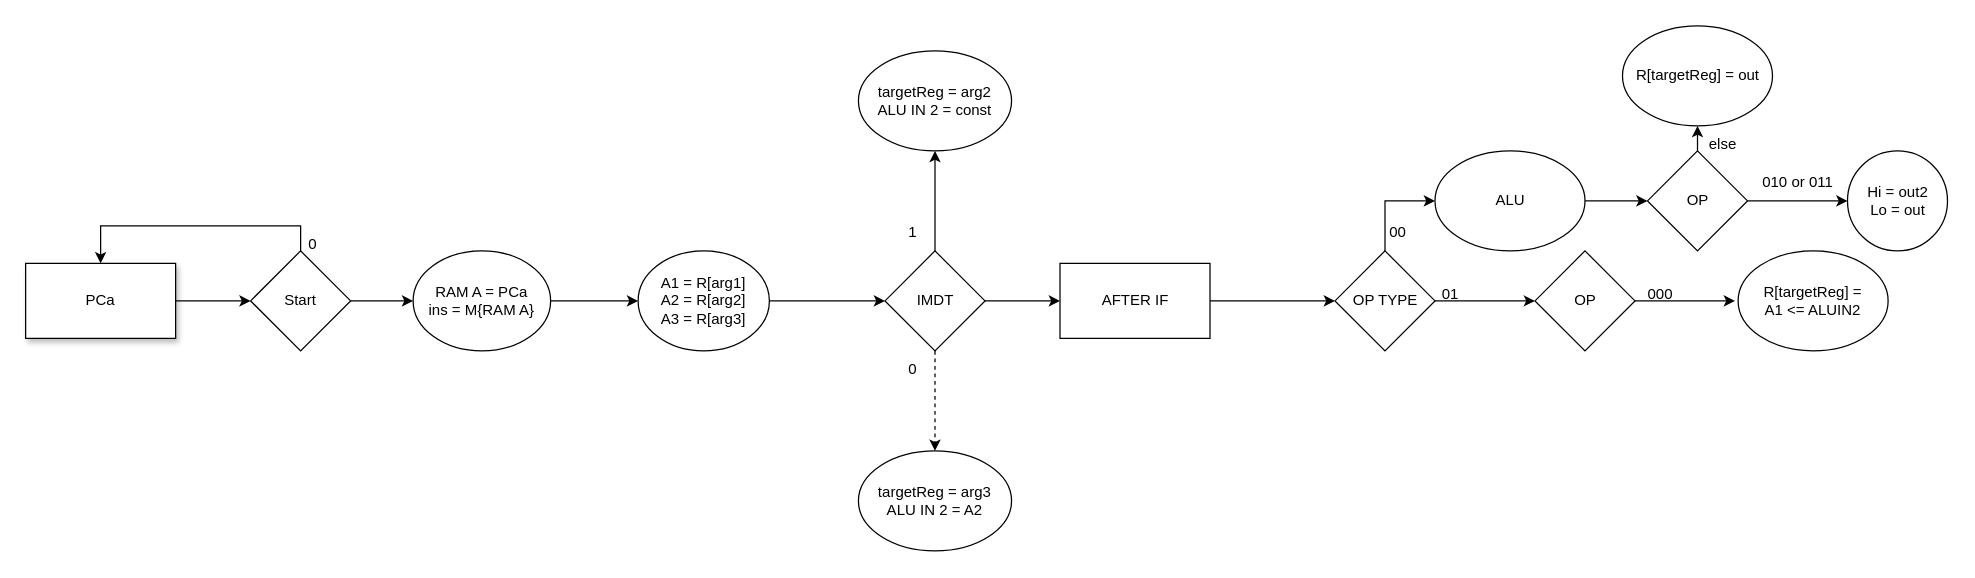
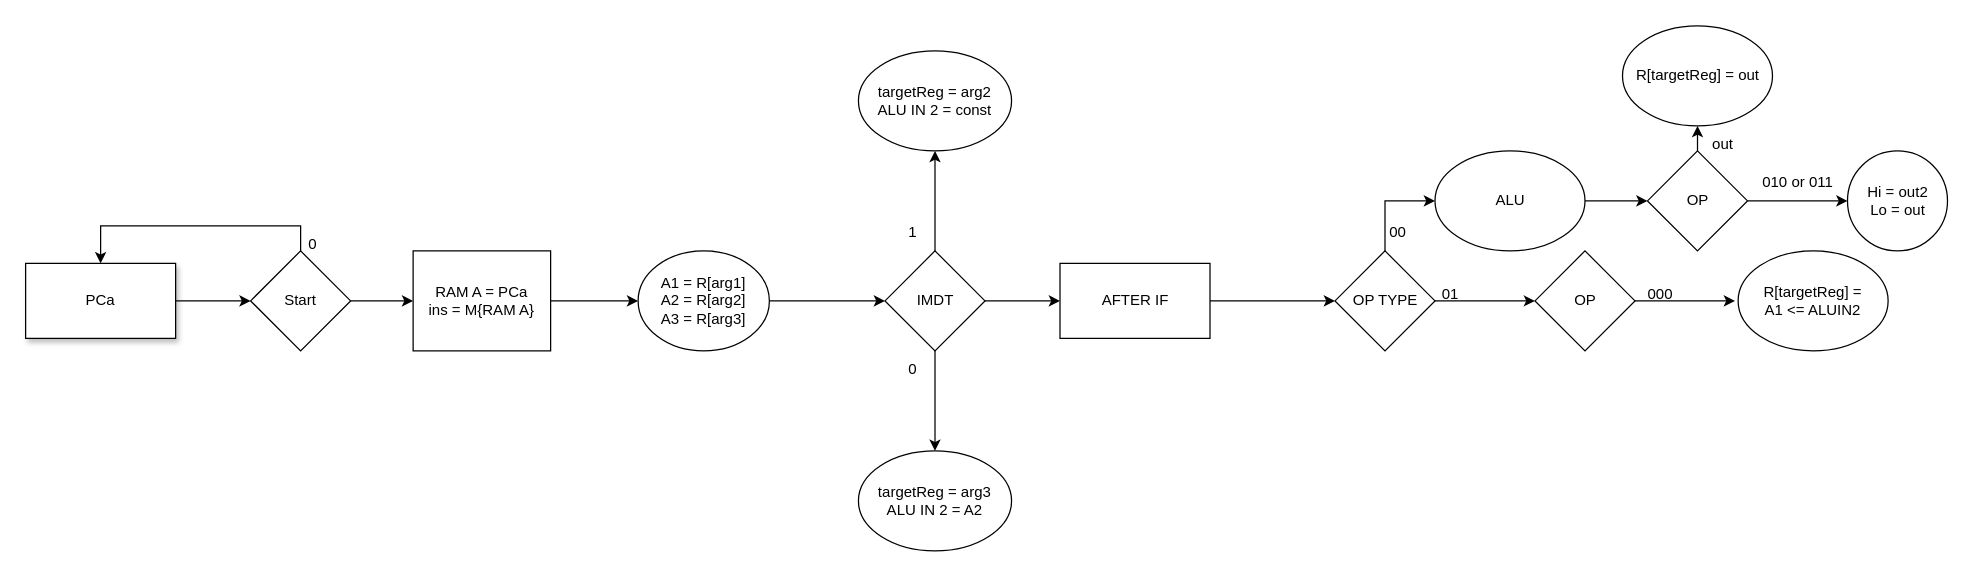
(1723, 144) -> (1723, 144)
(482, 301) -> (482, 301)
(935, 397) -> (935, 397)
